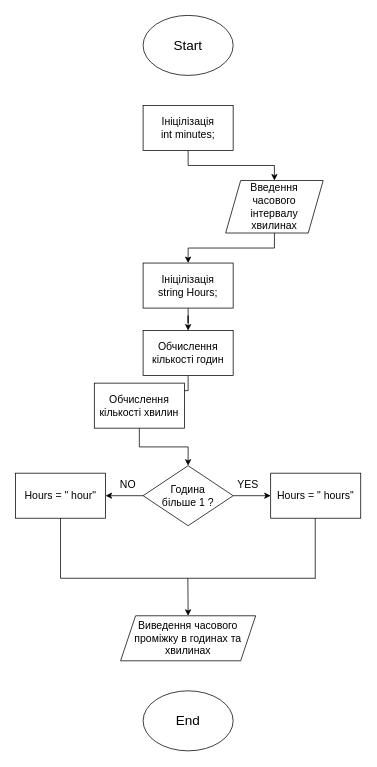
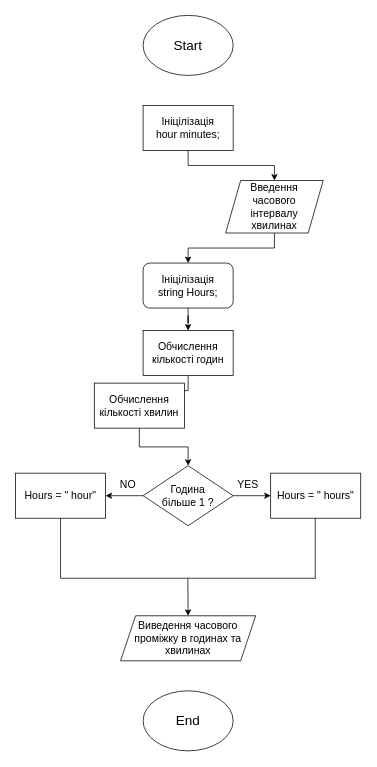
(188, 128) -> (188, 128)
(188, 285) -> (188, 285)
